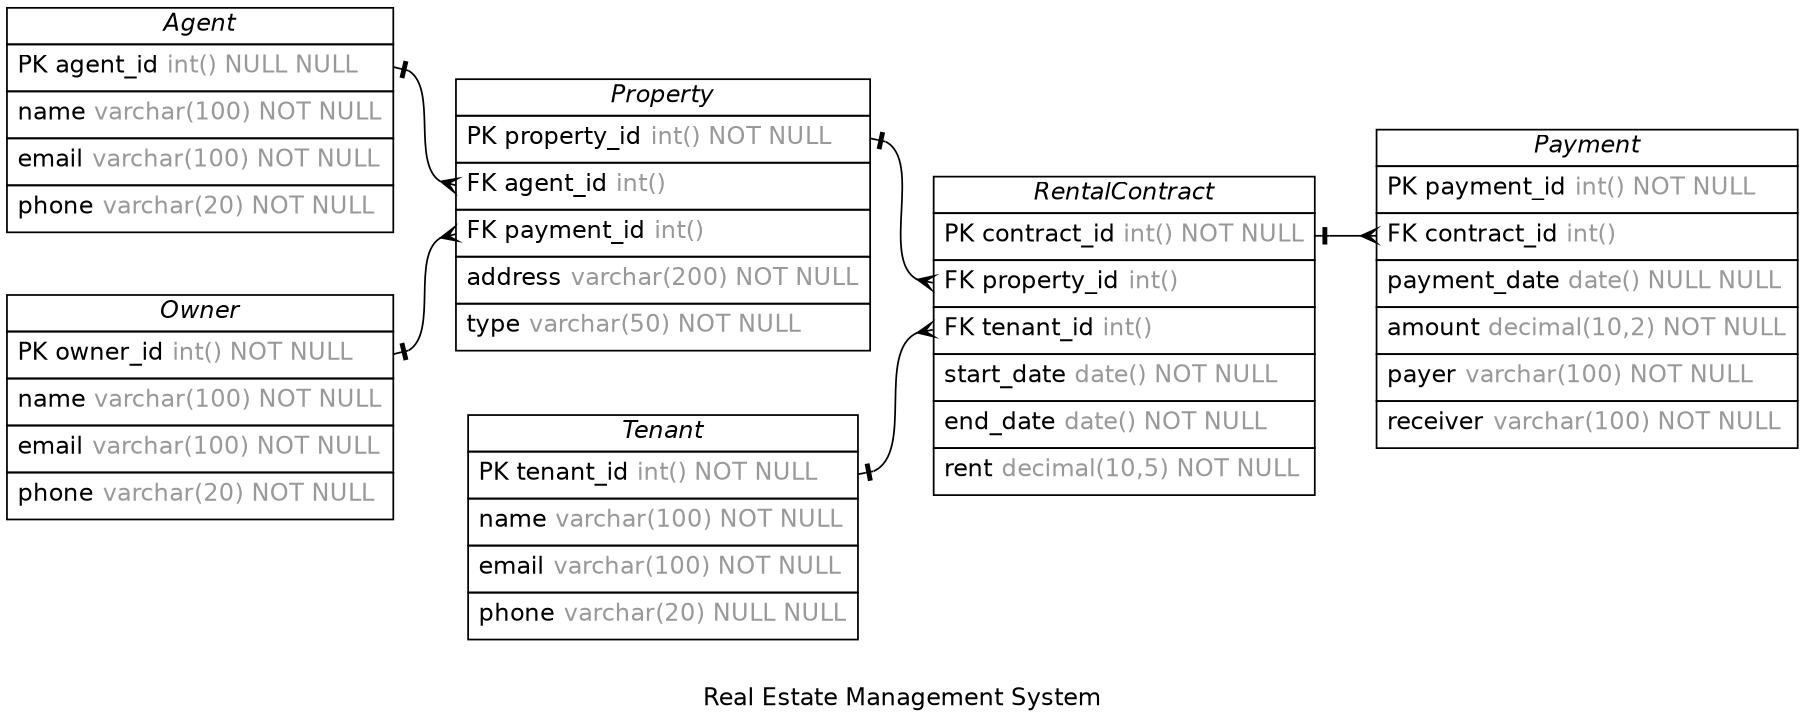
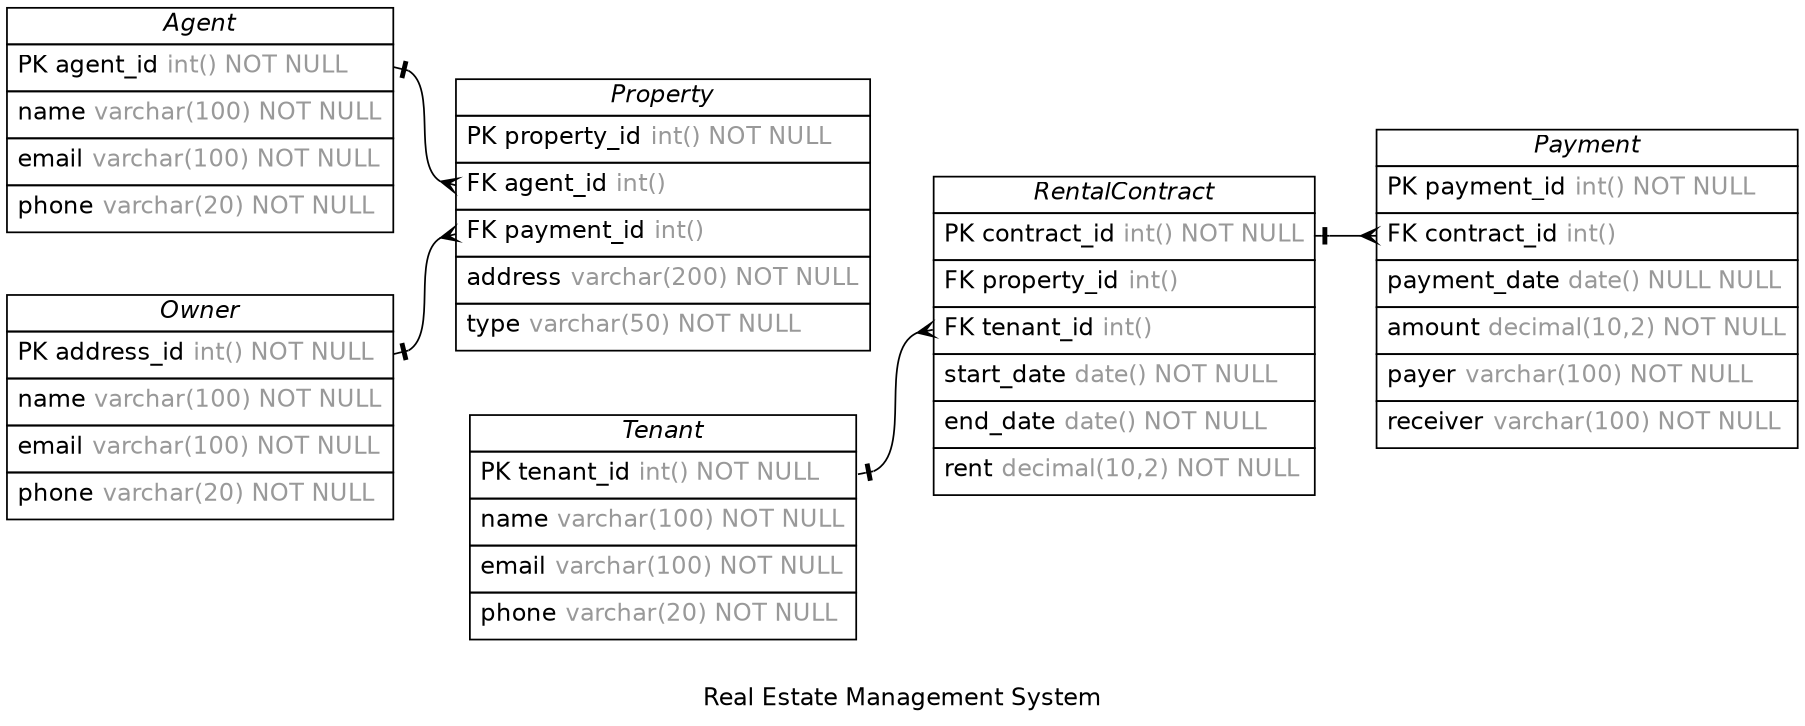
(263, 65) -> (258, 65)
(901, 211) -> none
(95, 352) -> (105, 352)
(1151, 469) -> (1151, 469)
(706, 613) -> (702, 613)
